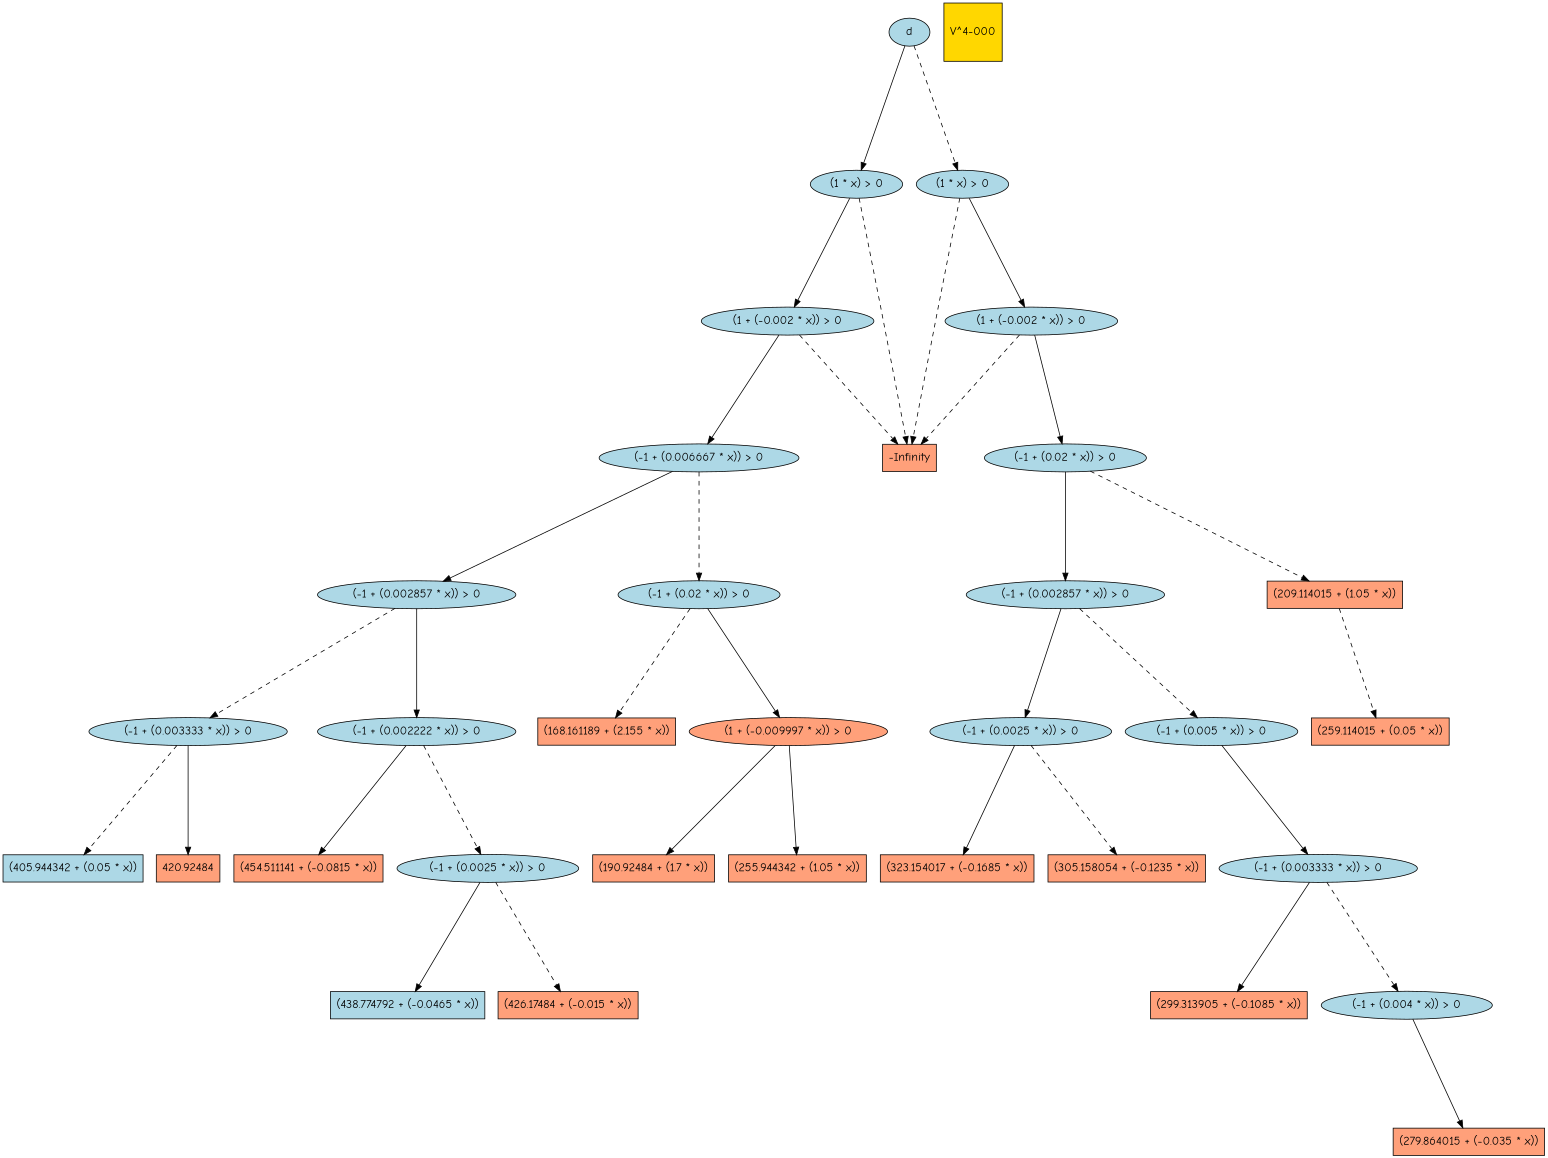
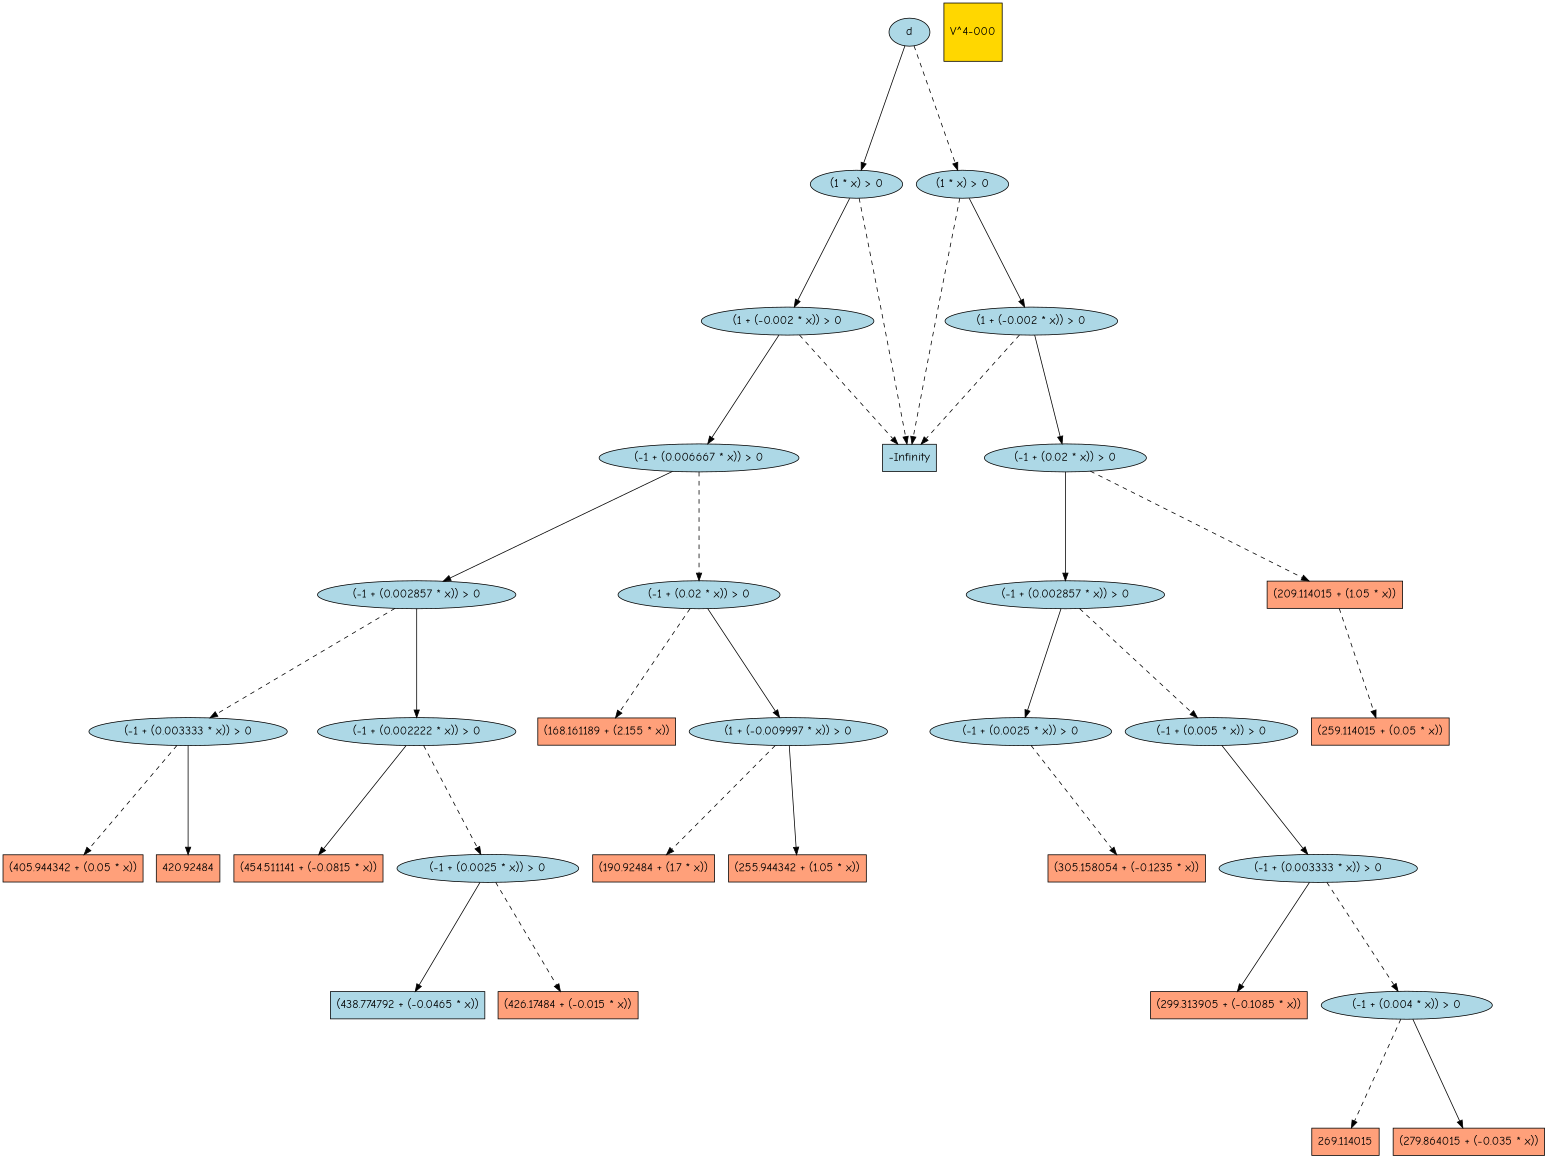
(909, 458) -> (909, 458)
(788, 732) -> (788, 732)
(724, 797) -> (724, 797)
(73, 868) -> (73, 868)
(957, 868) -> none
none -> (1345, 1142)
